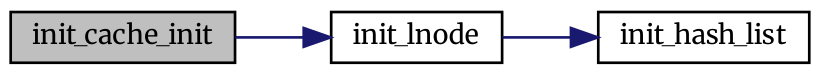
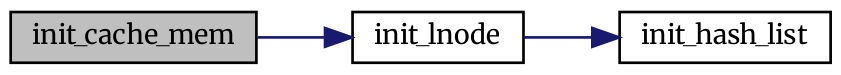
(123, 37) -> (134, 37)
